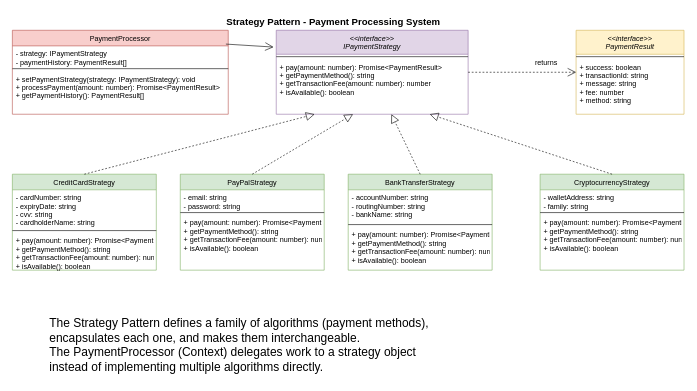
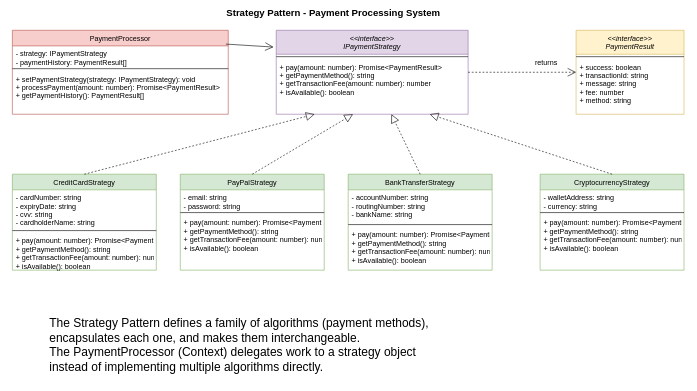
(333, 21) -> (333, 12)
(584, 198) -> (584, 198)
